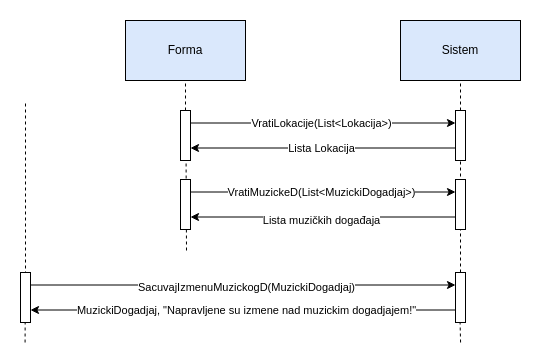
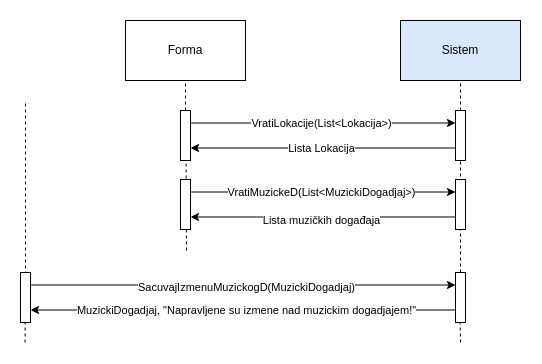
(186, 51) -> (186, 51)
